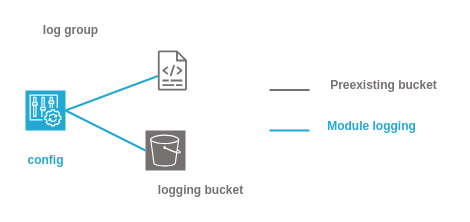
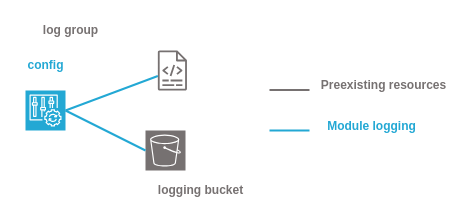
(384, 86) -> (384, 86)
(46, 161) -> (46, 66)
